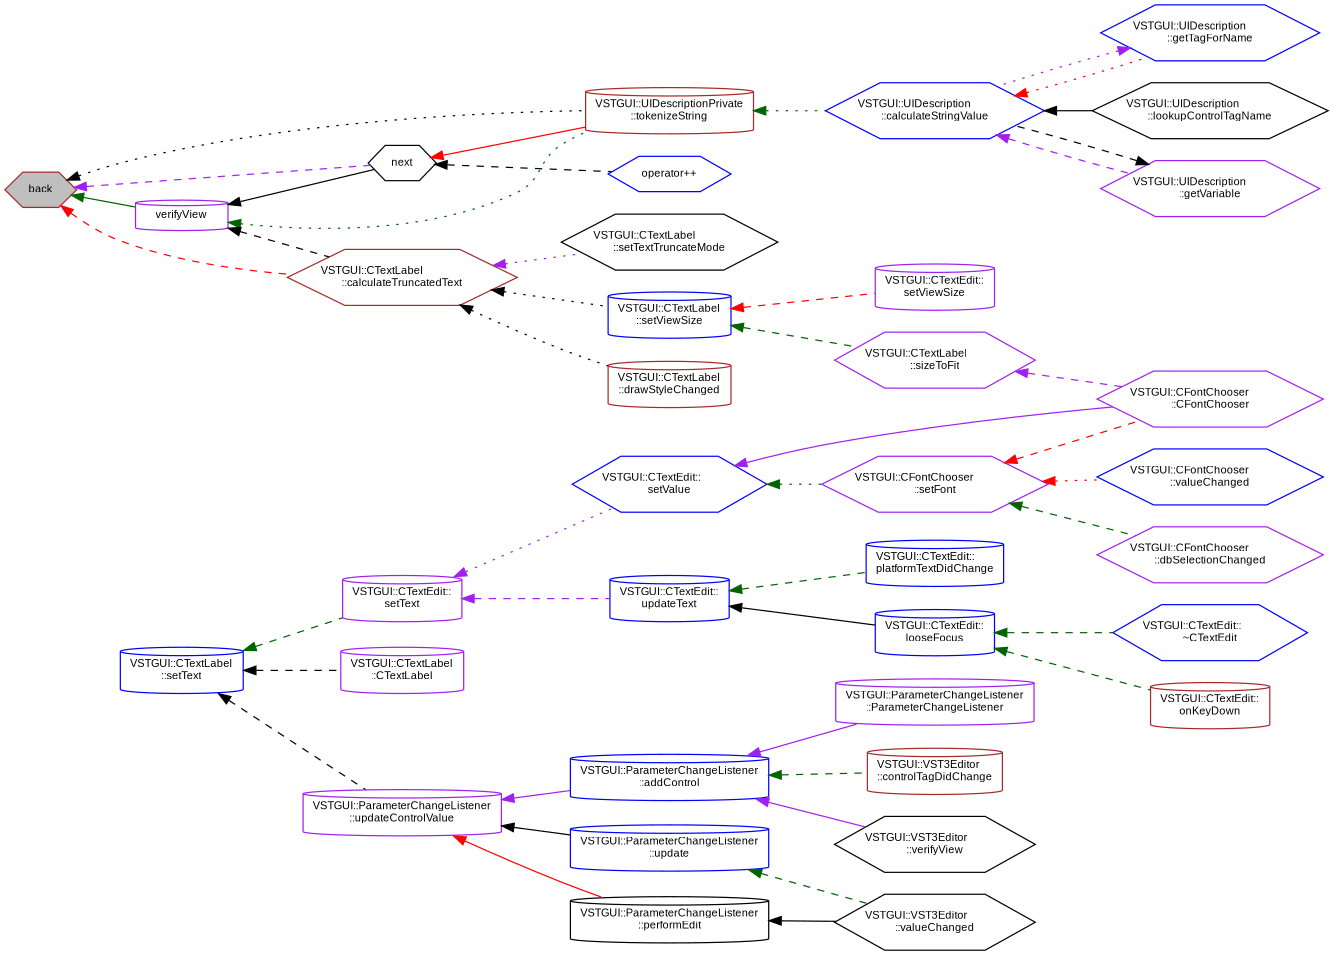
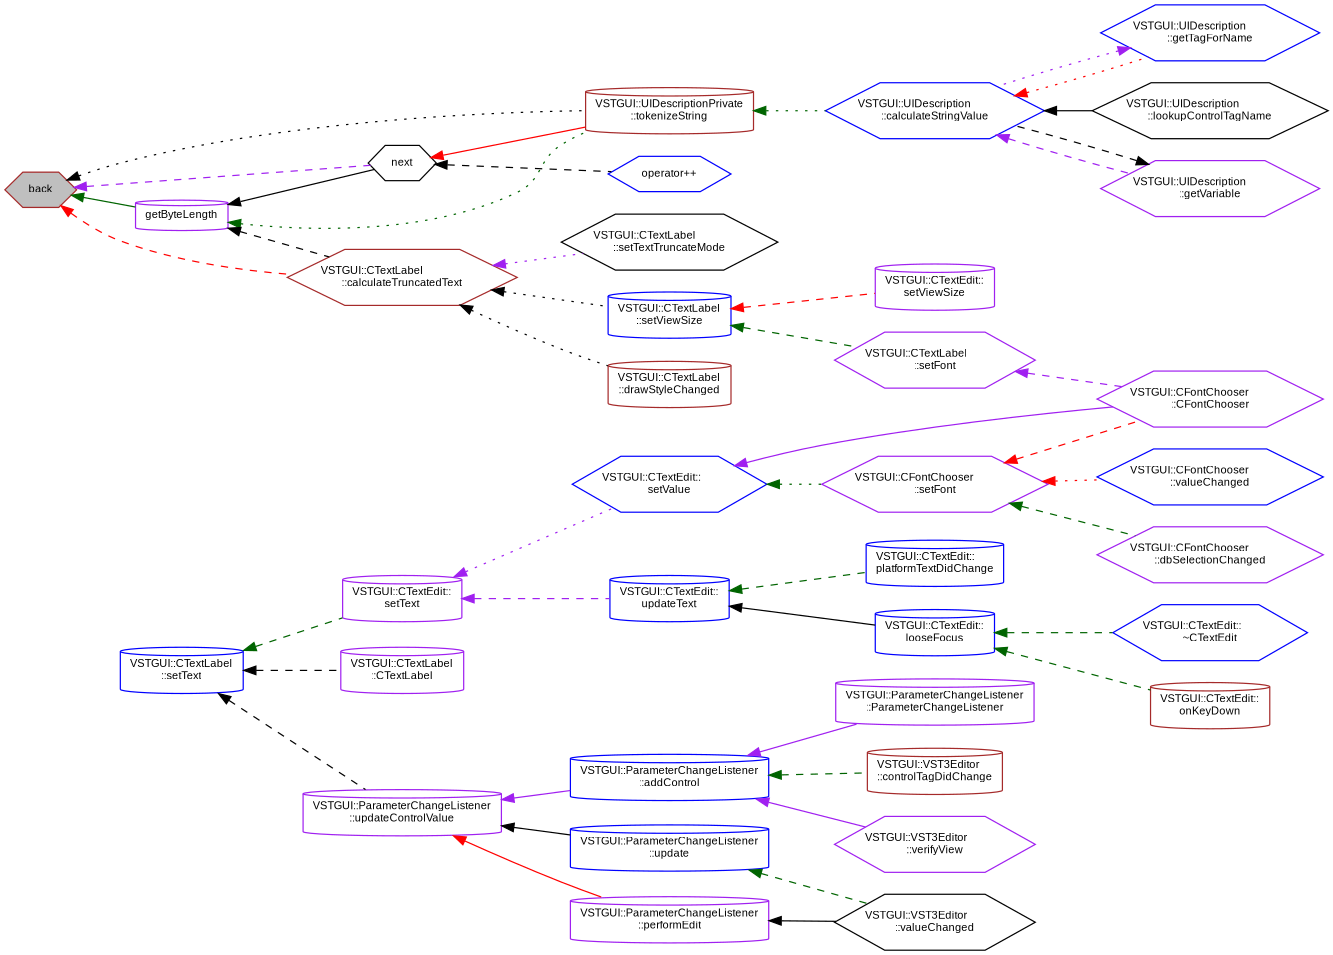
(182, 215) -> (182, 215)
(935, 360) -> (935, 360)
(935, 844) -> (935, 844)
(670, 920) -> (670, 920)
